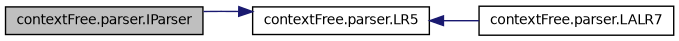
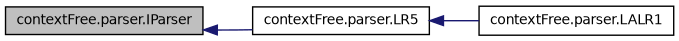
(221, 11) -> (235, 30)
(576, 21) -> (576, 21)
